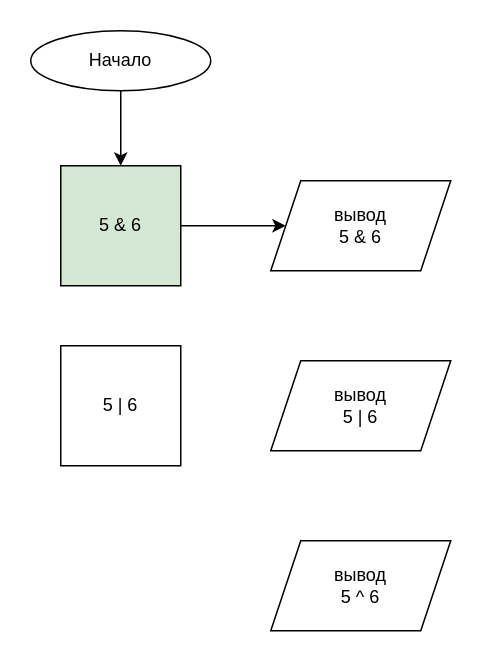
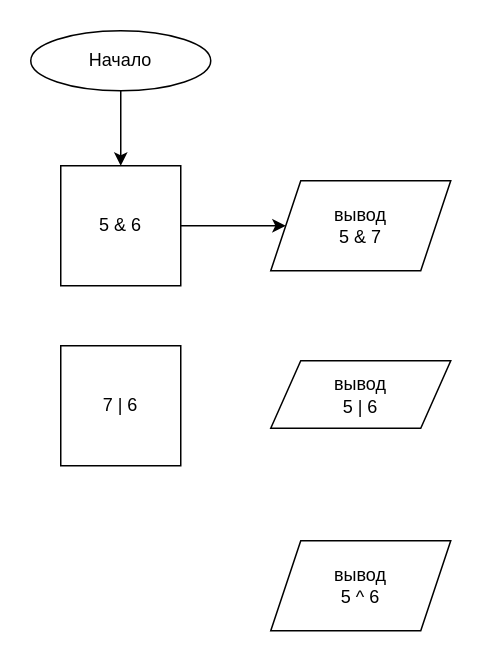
(121, 226) -> (121, 226)
(361, 226) -> (361, 226)
(121, 406) -> (121, 406)
(361, 406) -> (361, 395)
